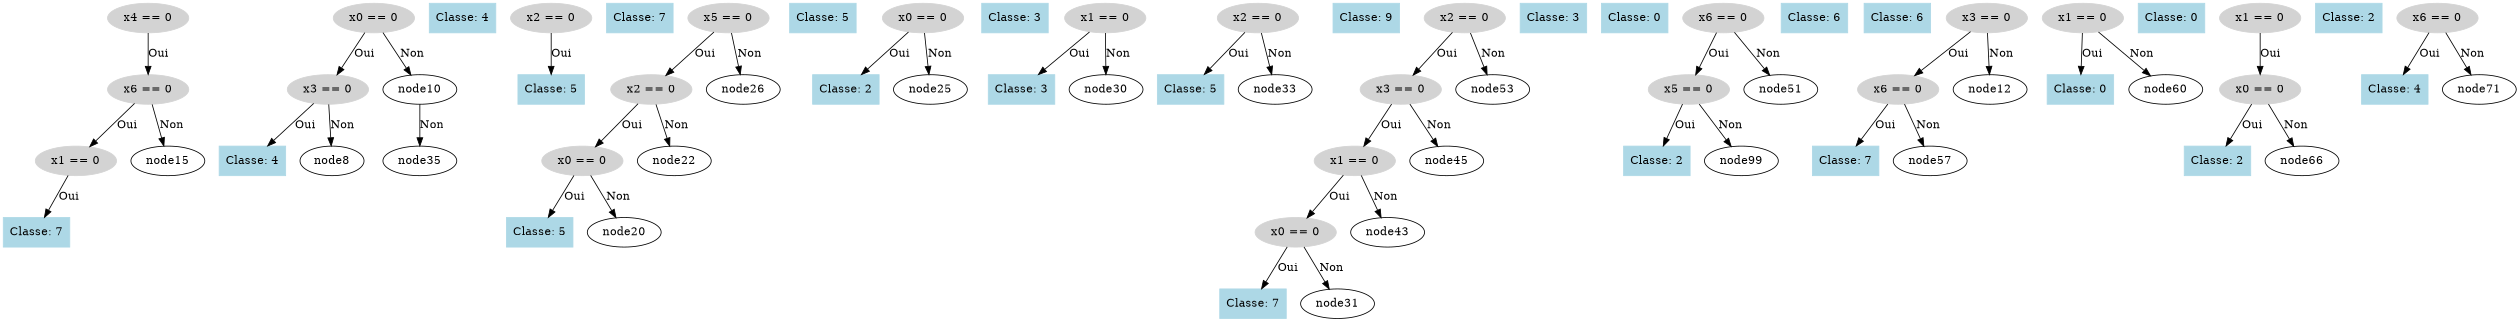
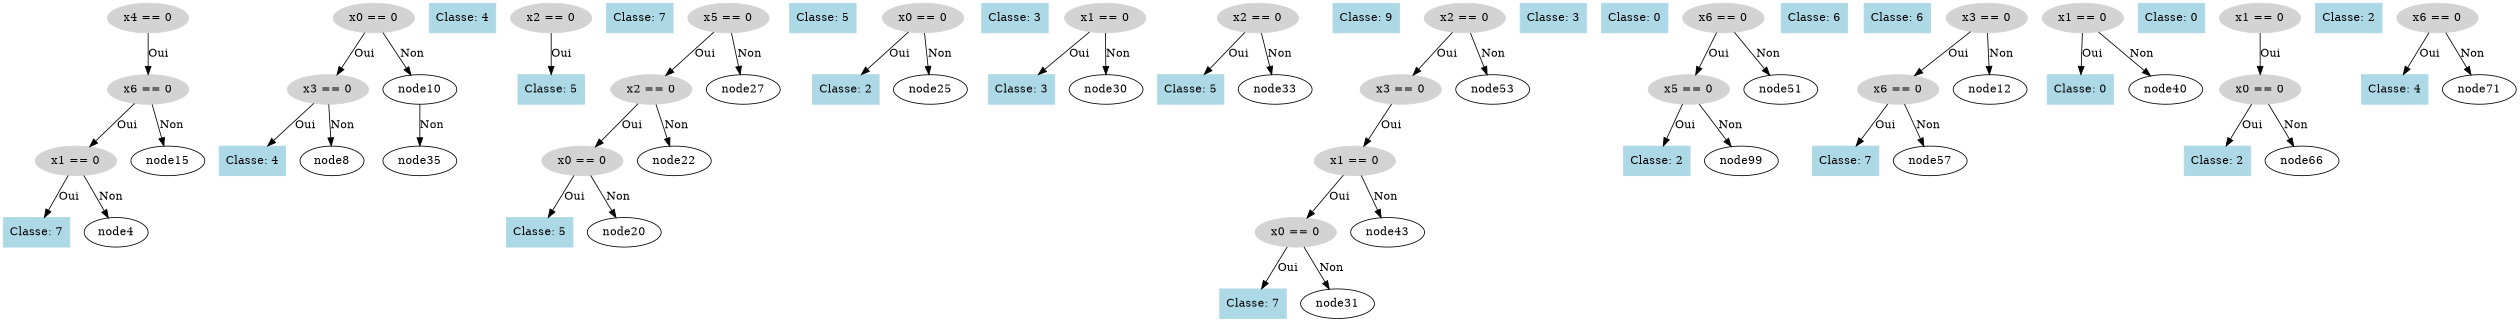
(743, 89) -> (743, 89)
(2166, 89) -> (2166, 89)
(1447, 161) -> none
none -> (116, 232)
